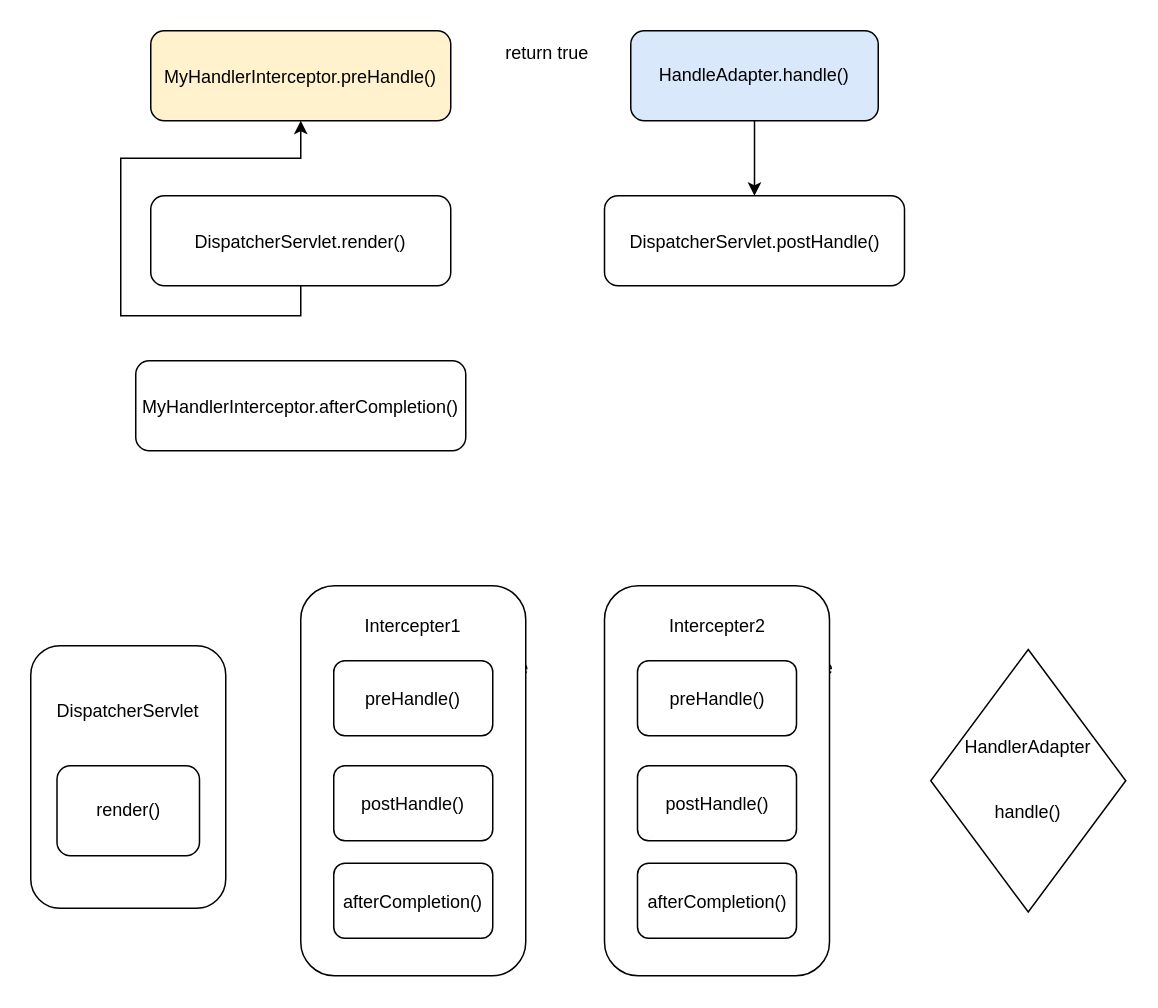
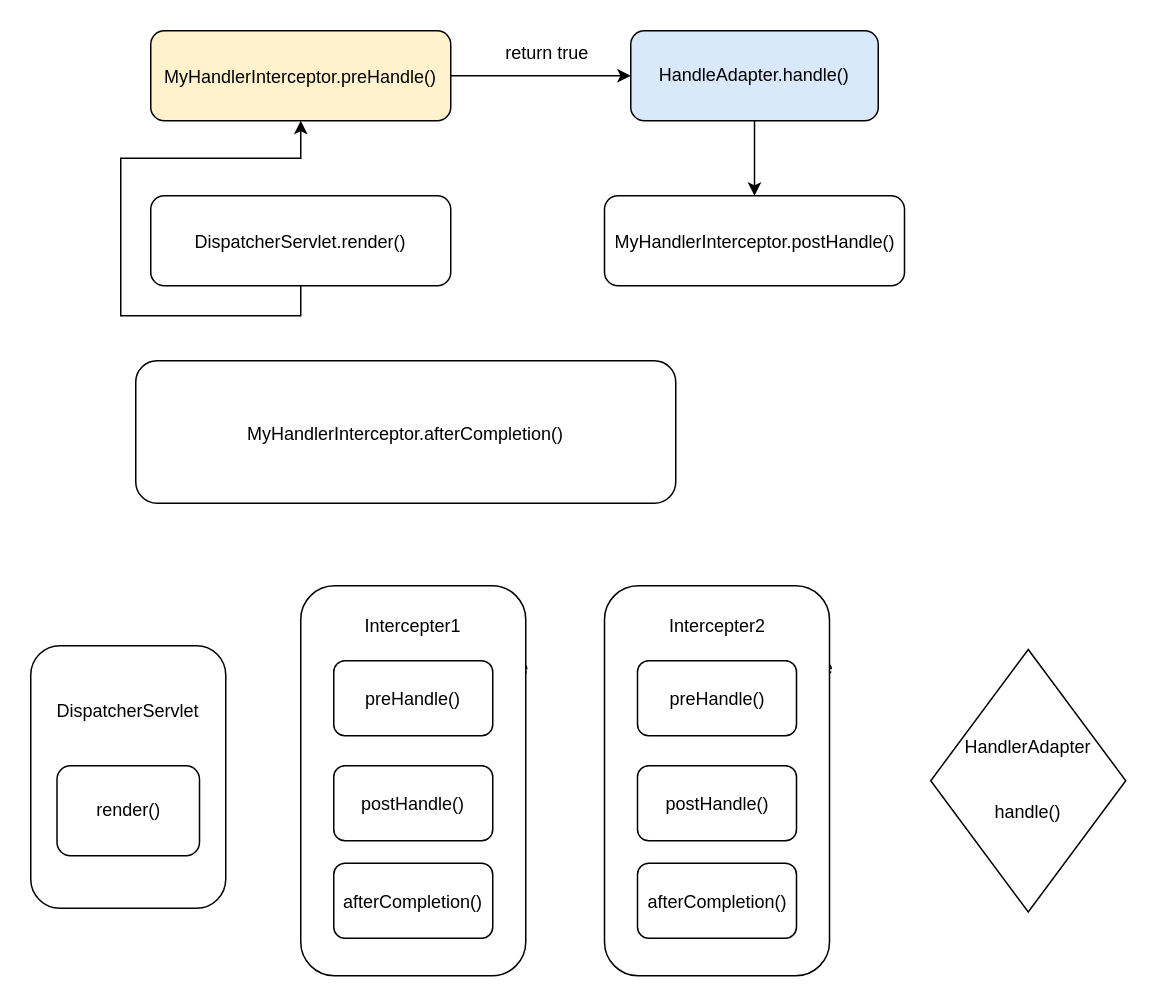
none -> (536, 76)
(755, 241) -> (755, 241)
(301, 406) -> (406, 432)
